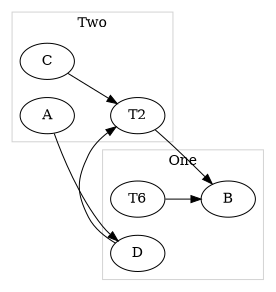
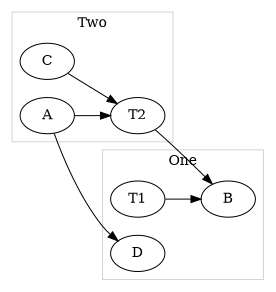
(80, 177) -> (88, 116)
(138, 199) -> (138, 199)
